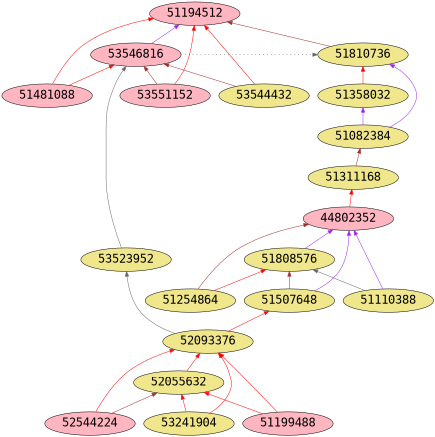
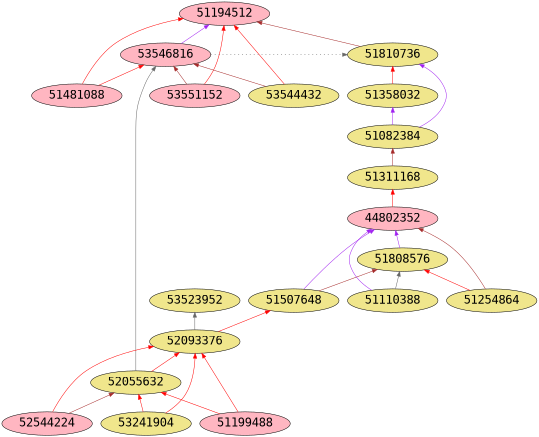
(106, 158) -> (136, 219)
